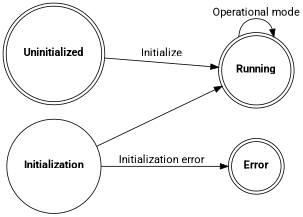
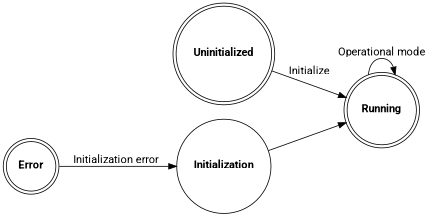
(161, 166) -> (114, 166)
